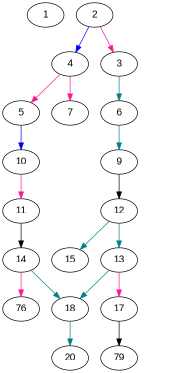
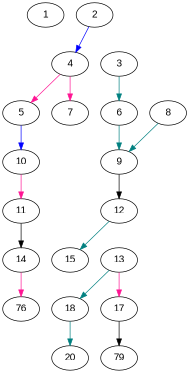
(105, 36) -> none
none -> (168, 113)
(119, 232) -> none
(43, 282) -> none
